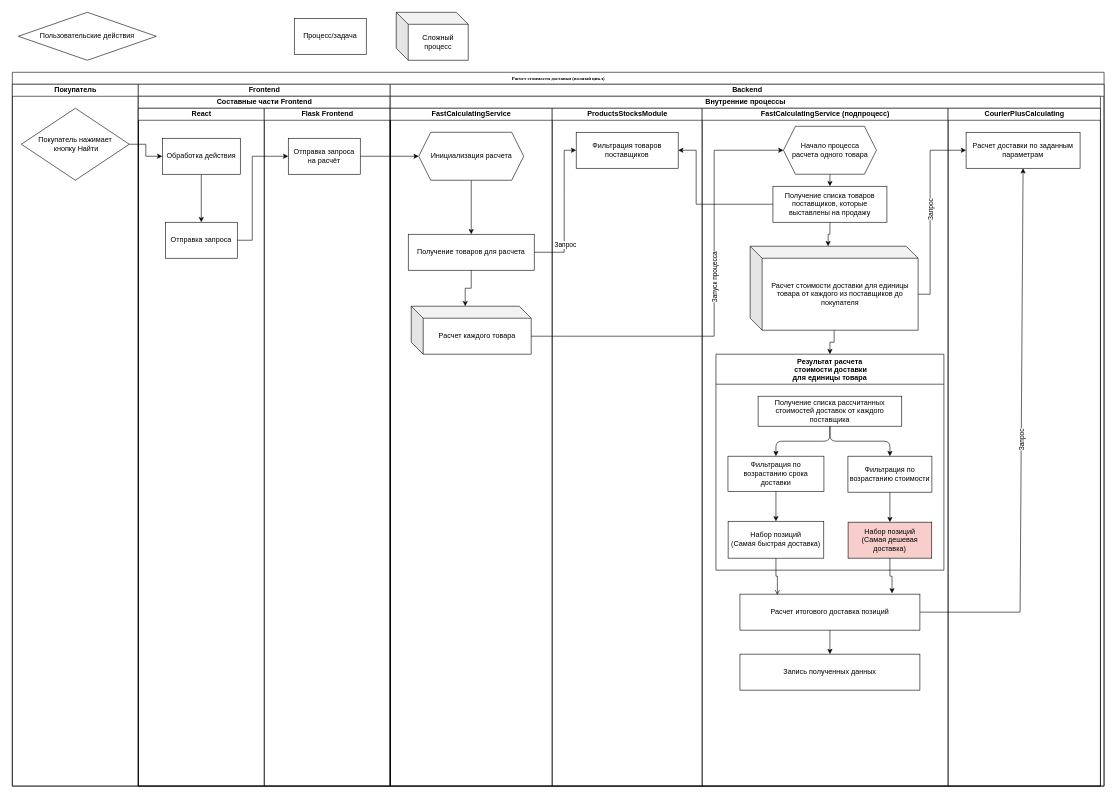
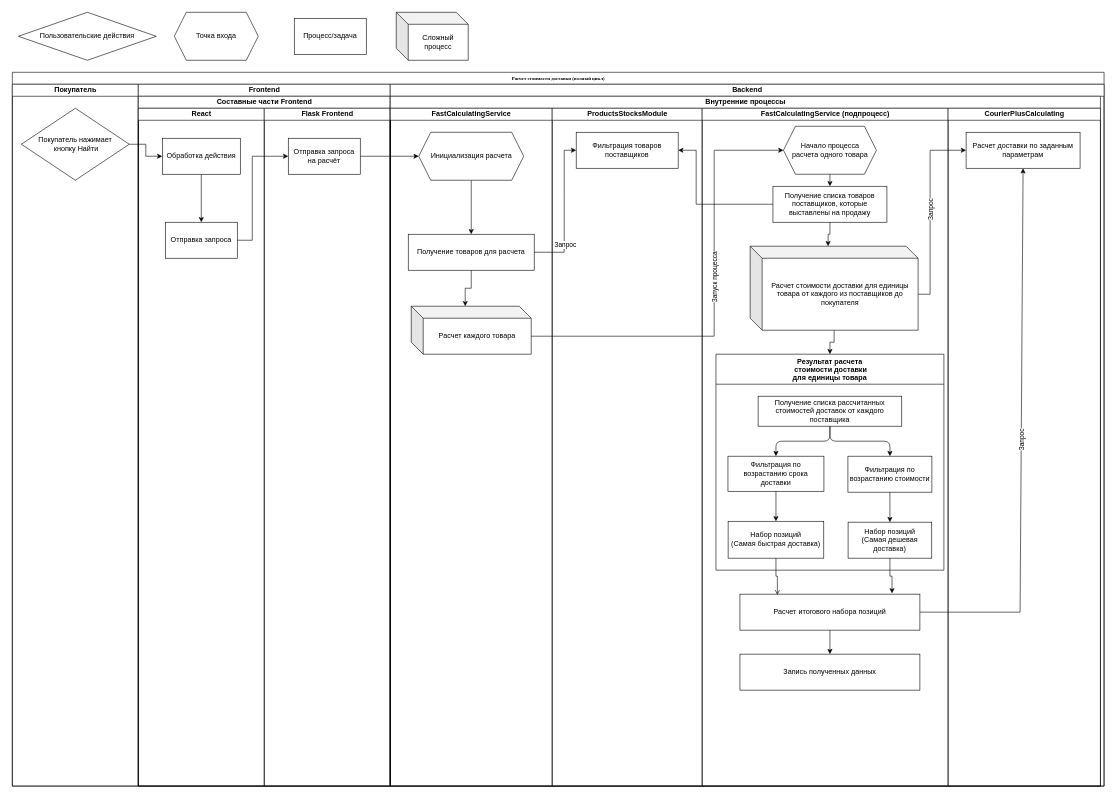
none -> (216, 36)
(890, 540) -> (890, 540)
(830, 612) -> (830, 612)
